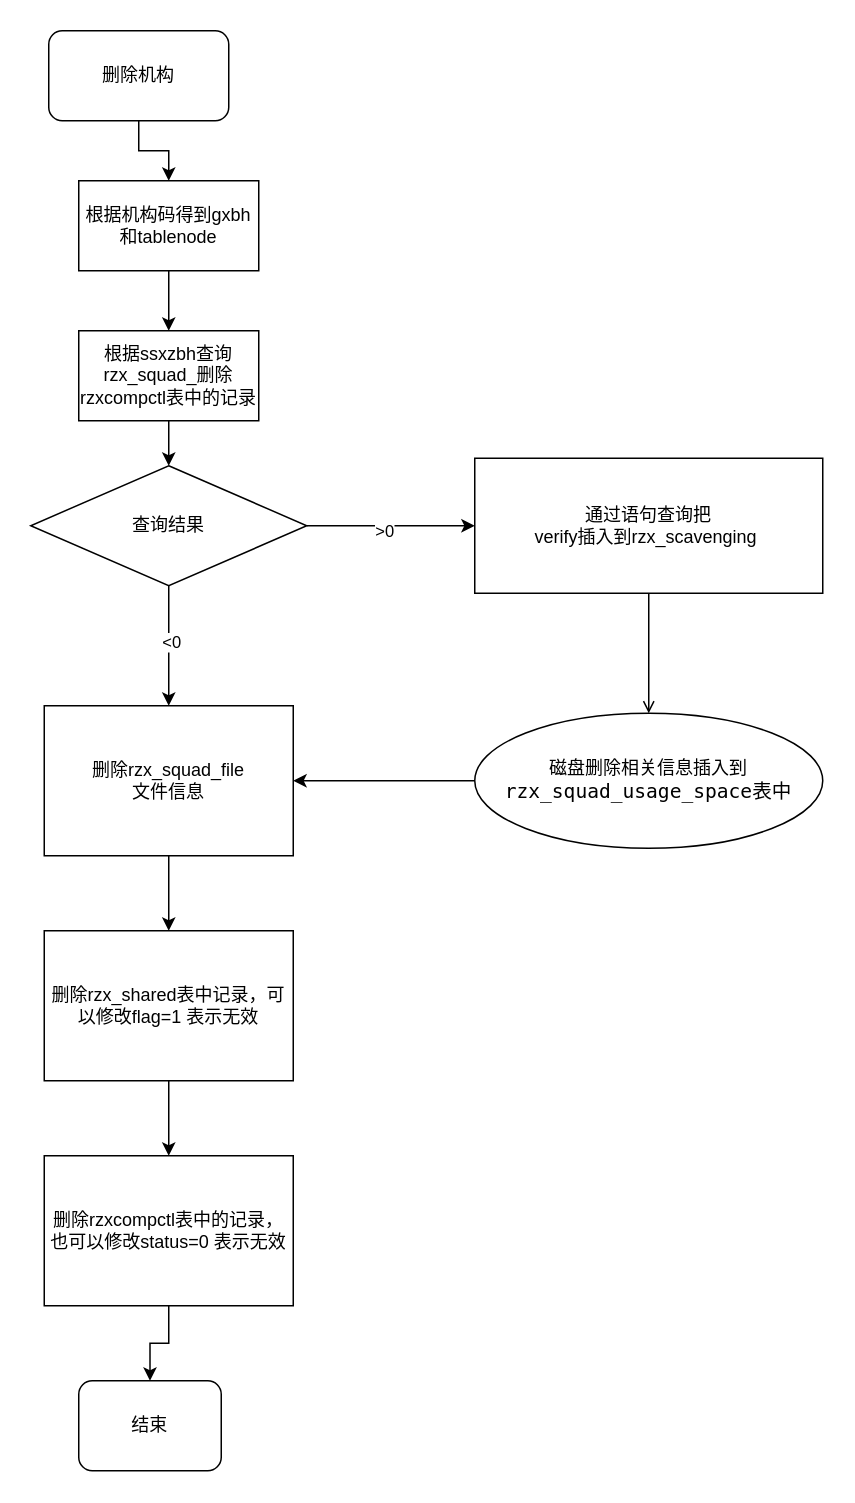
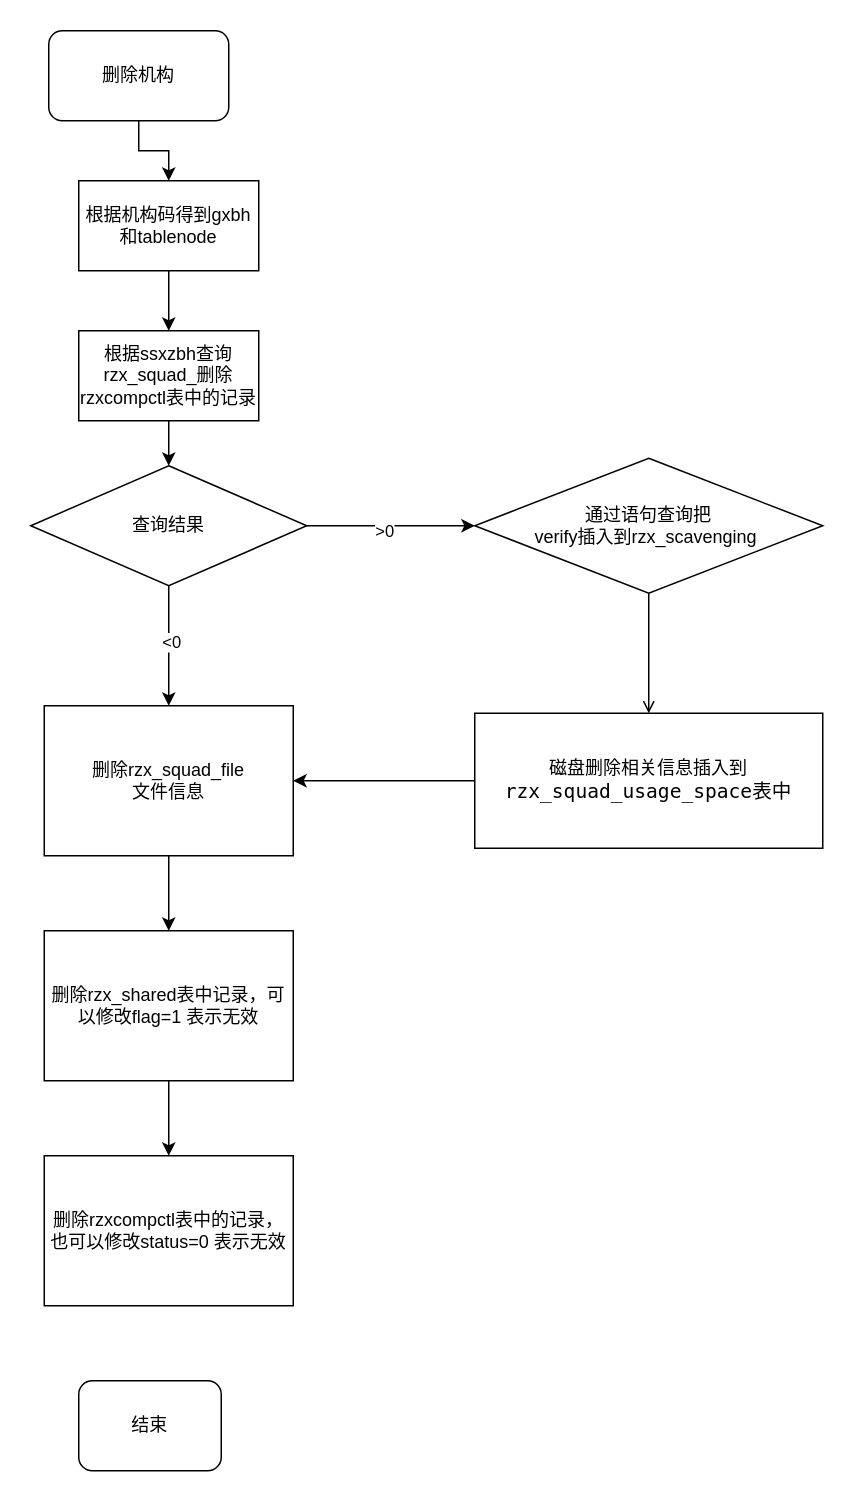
(649, 526) -> (649, 526)
(649, 781) -> (649, 781)
(165, 1343) -> none
